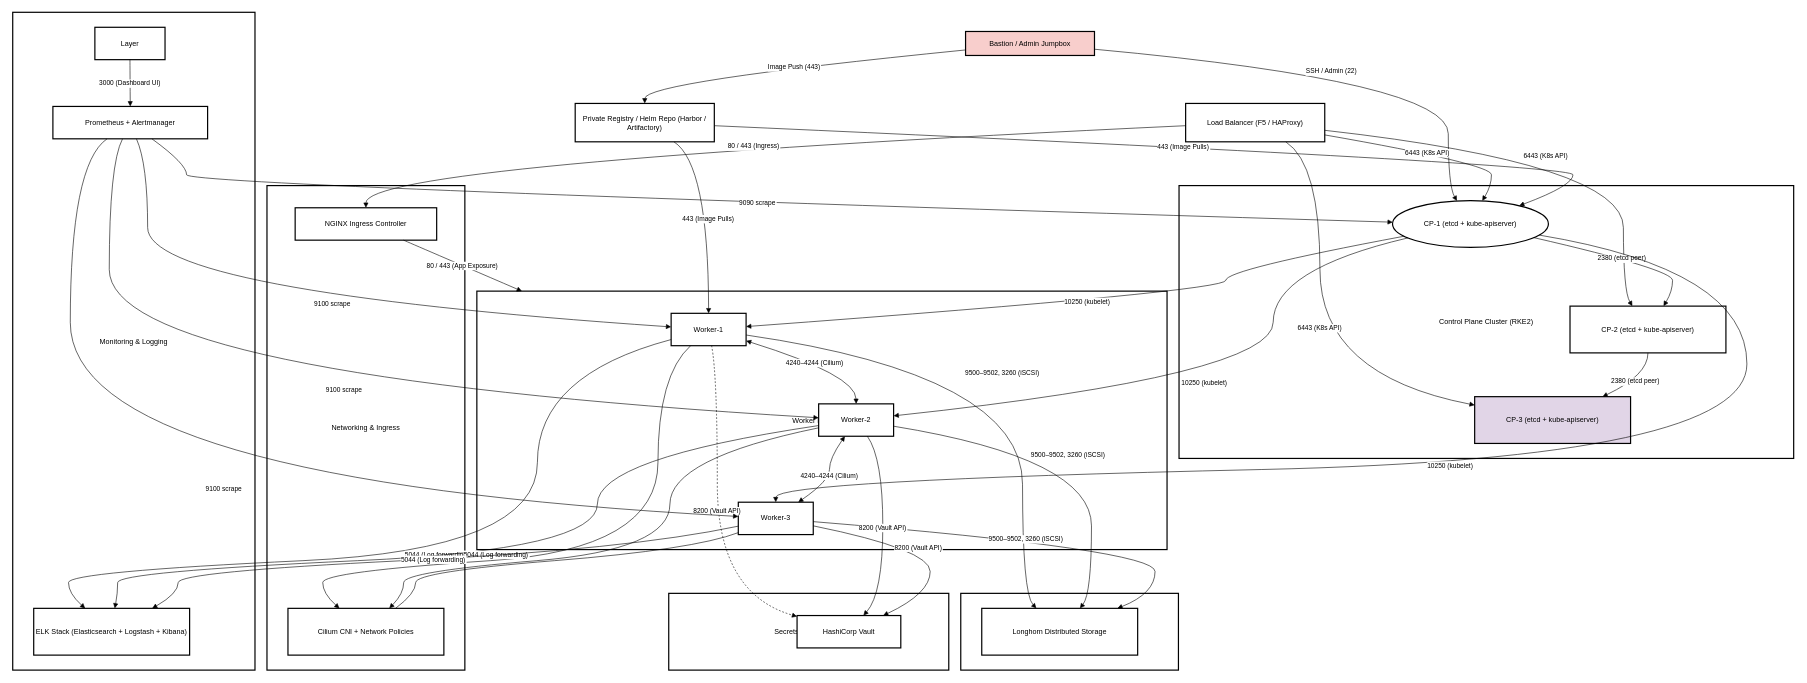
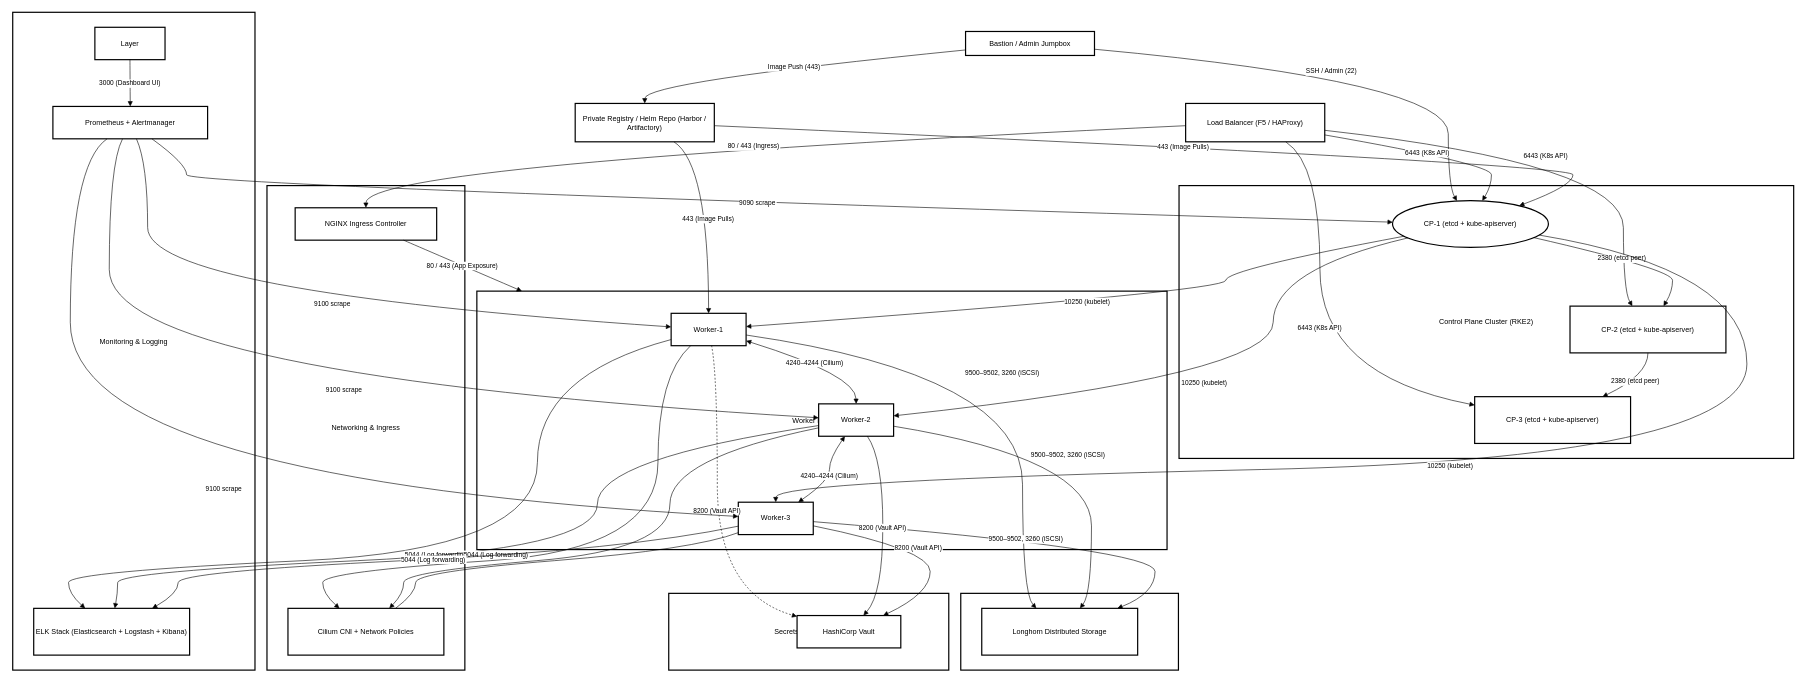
(1030, 44) -> (1030, 44)
(1553, 420) -> (1553, 420)
